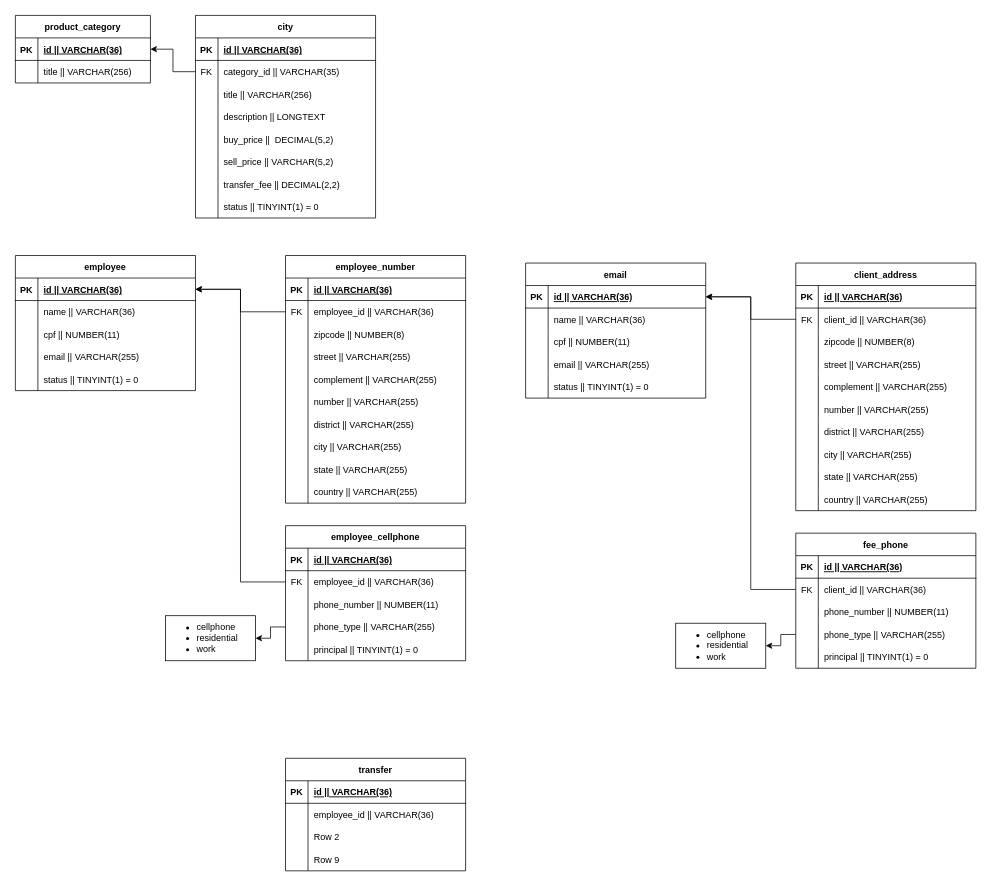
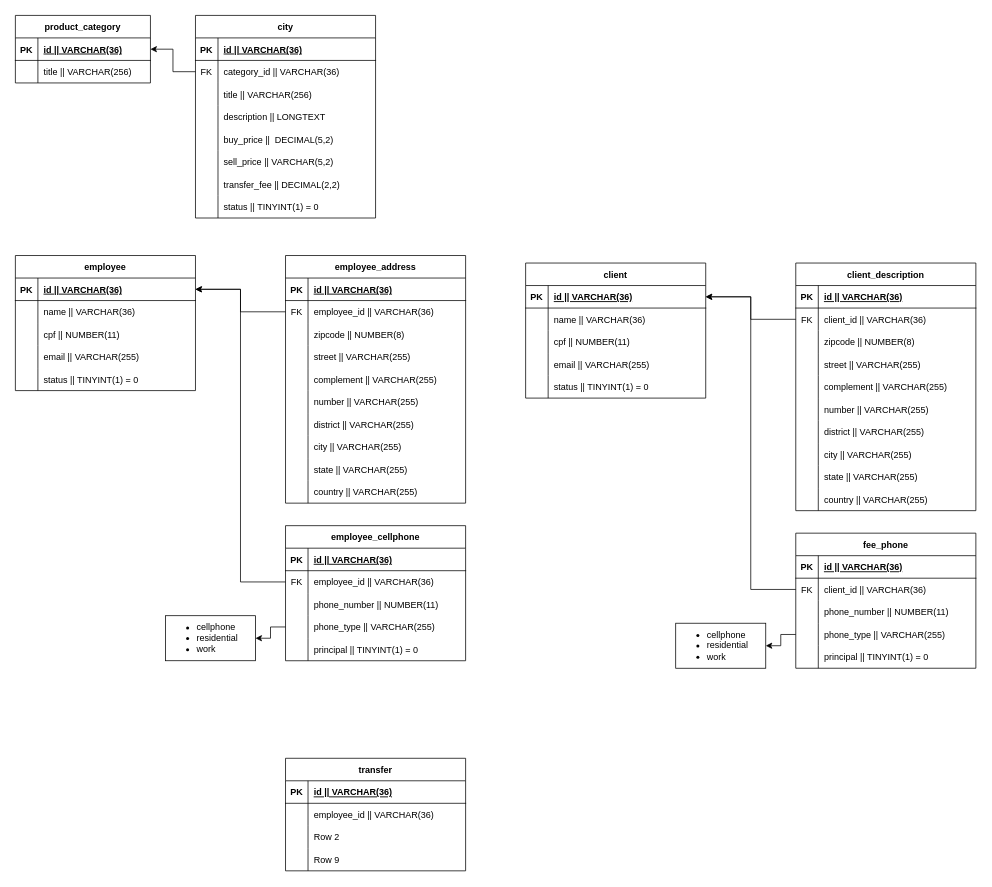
(283, 72) -> (283, 72)
(375, 267) -> (375, 267)
(615, 275) -> (615, 275)
(885, 275) -> (885, 275)
